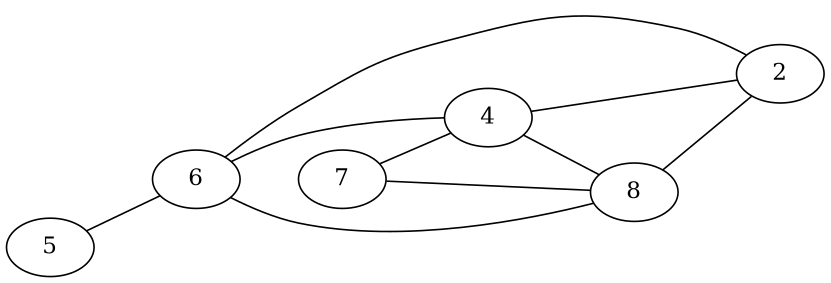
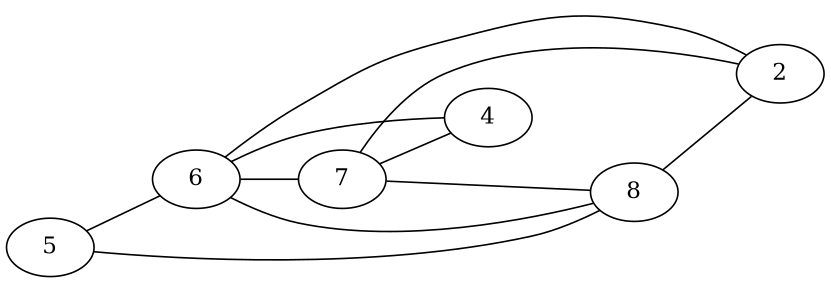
(634, 96) -> (532, 52)
(561, 155) -> (350, 258)
none -> (270, 179)
